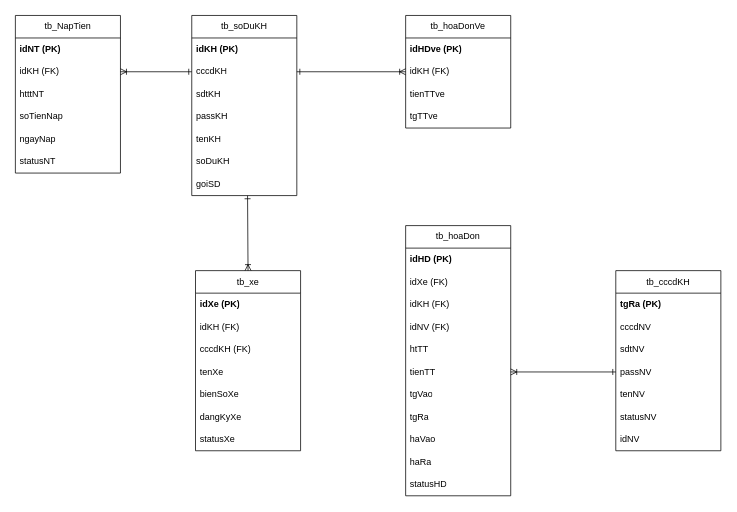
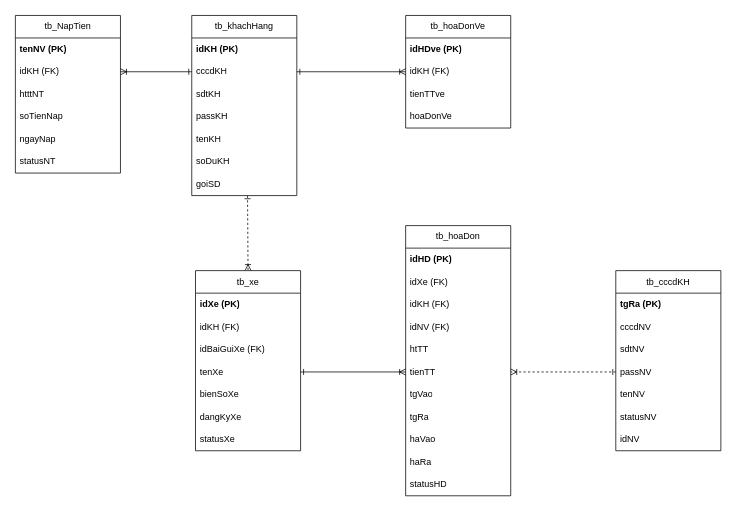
(244, 27) -> (244, 27)
(40, 49) -> (44, 49)
(425, 117) -> (430, 117)
(248, 230) -> (248, 230)
(226, 349) -> (233, 349)
none -> (400, 372)
(563, 372) -> (563, 372)
